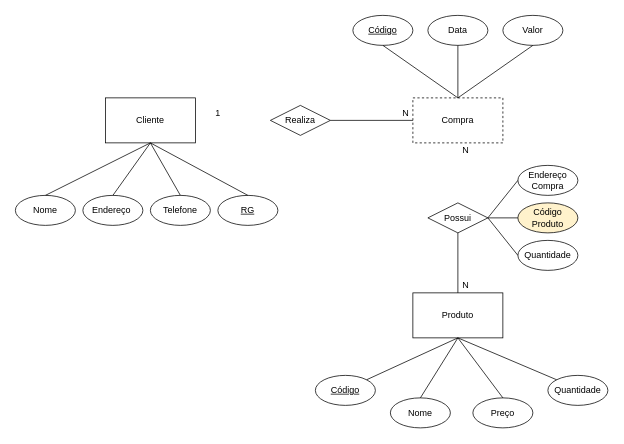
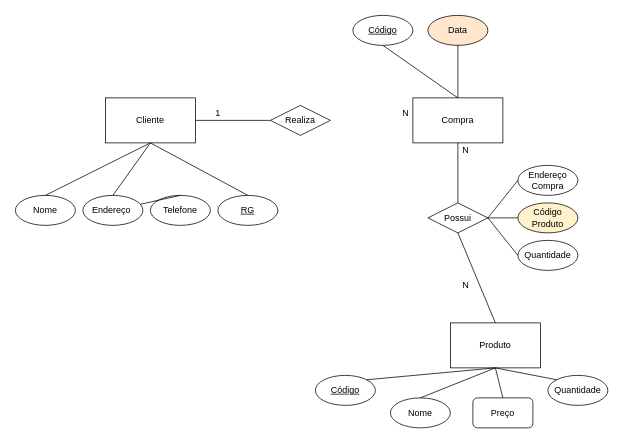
(458, 30) -> (458, 30)
(533, 30) -> none
(495, 72) -> none
none -> (232, 120)
(372, 120) -> none
(458, 120) -> (458, 120)
(166, 170) -> (161, 200)
none -> (458, 173)
(458, 315) -> (495, 345)
(503, 413) -> (503, 413)
